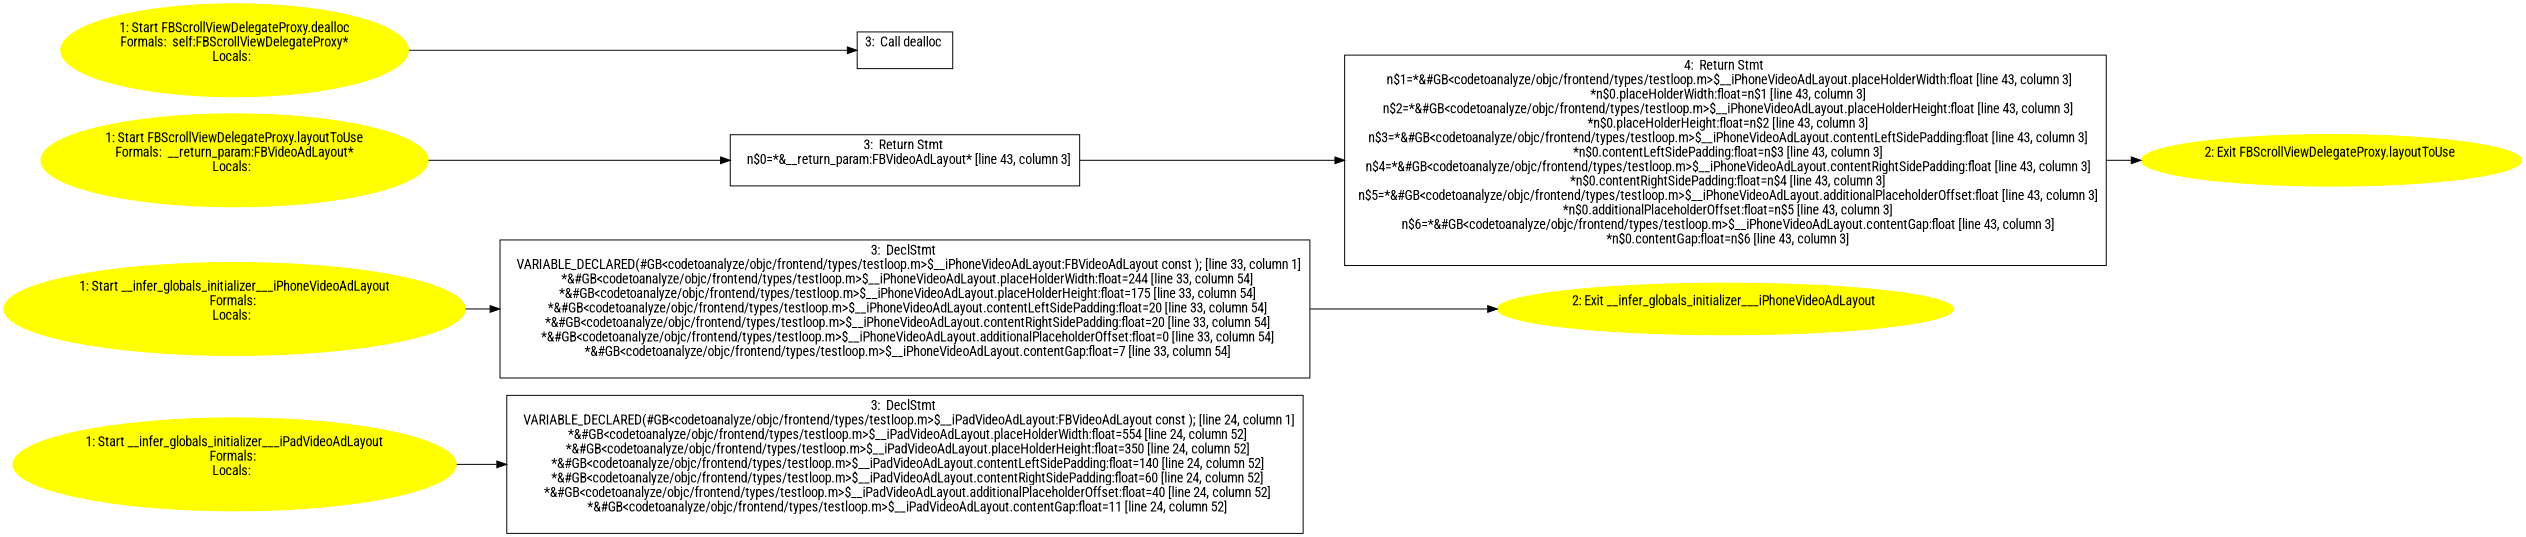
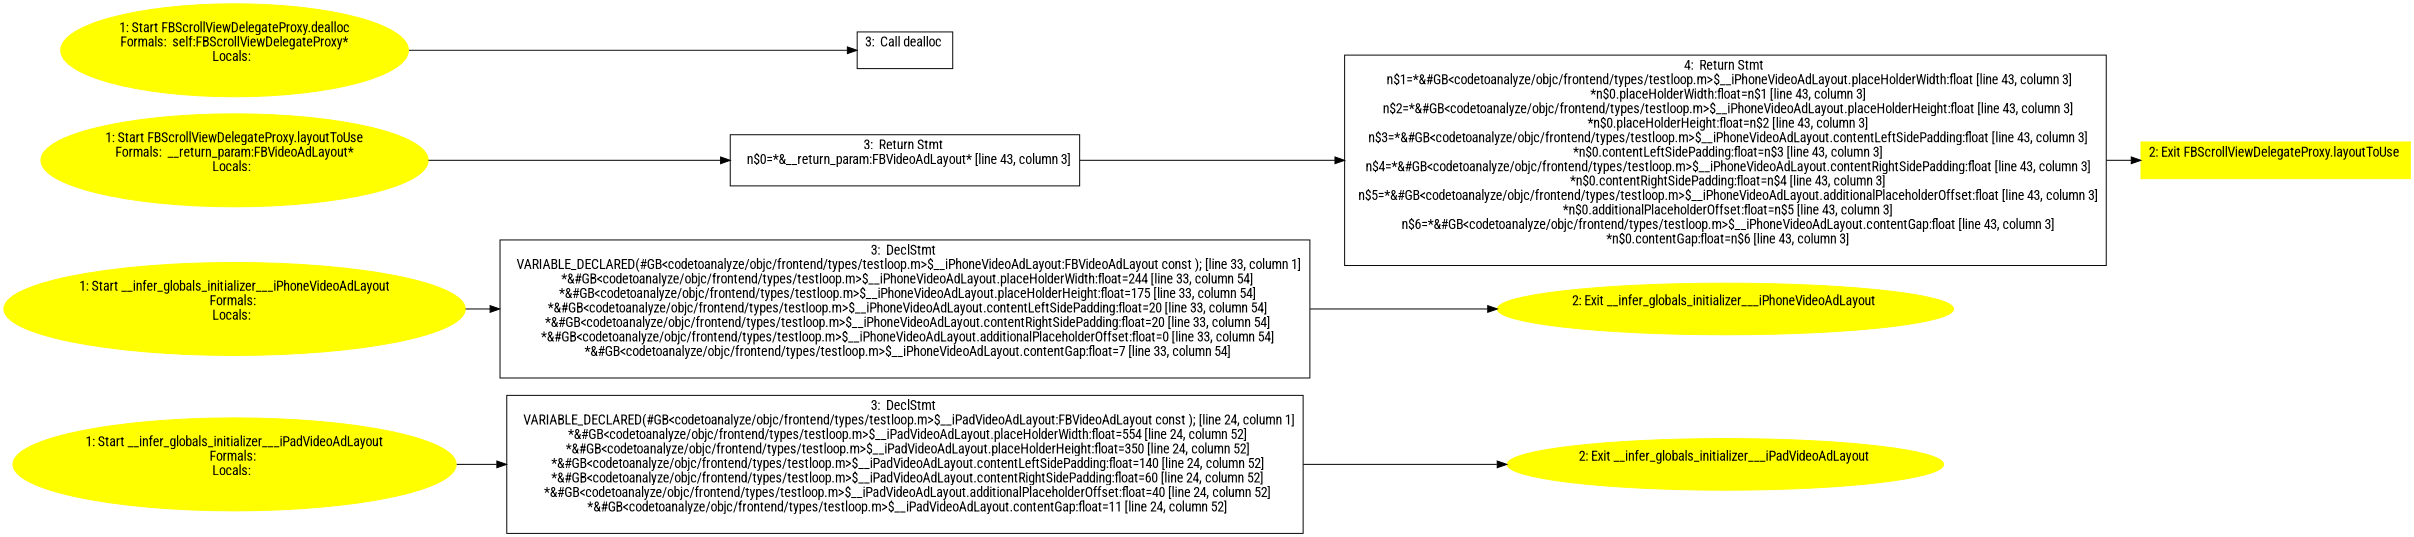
(2331, 160) -> (2276, 160)
none -> (1725, 464)
